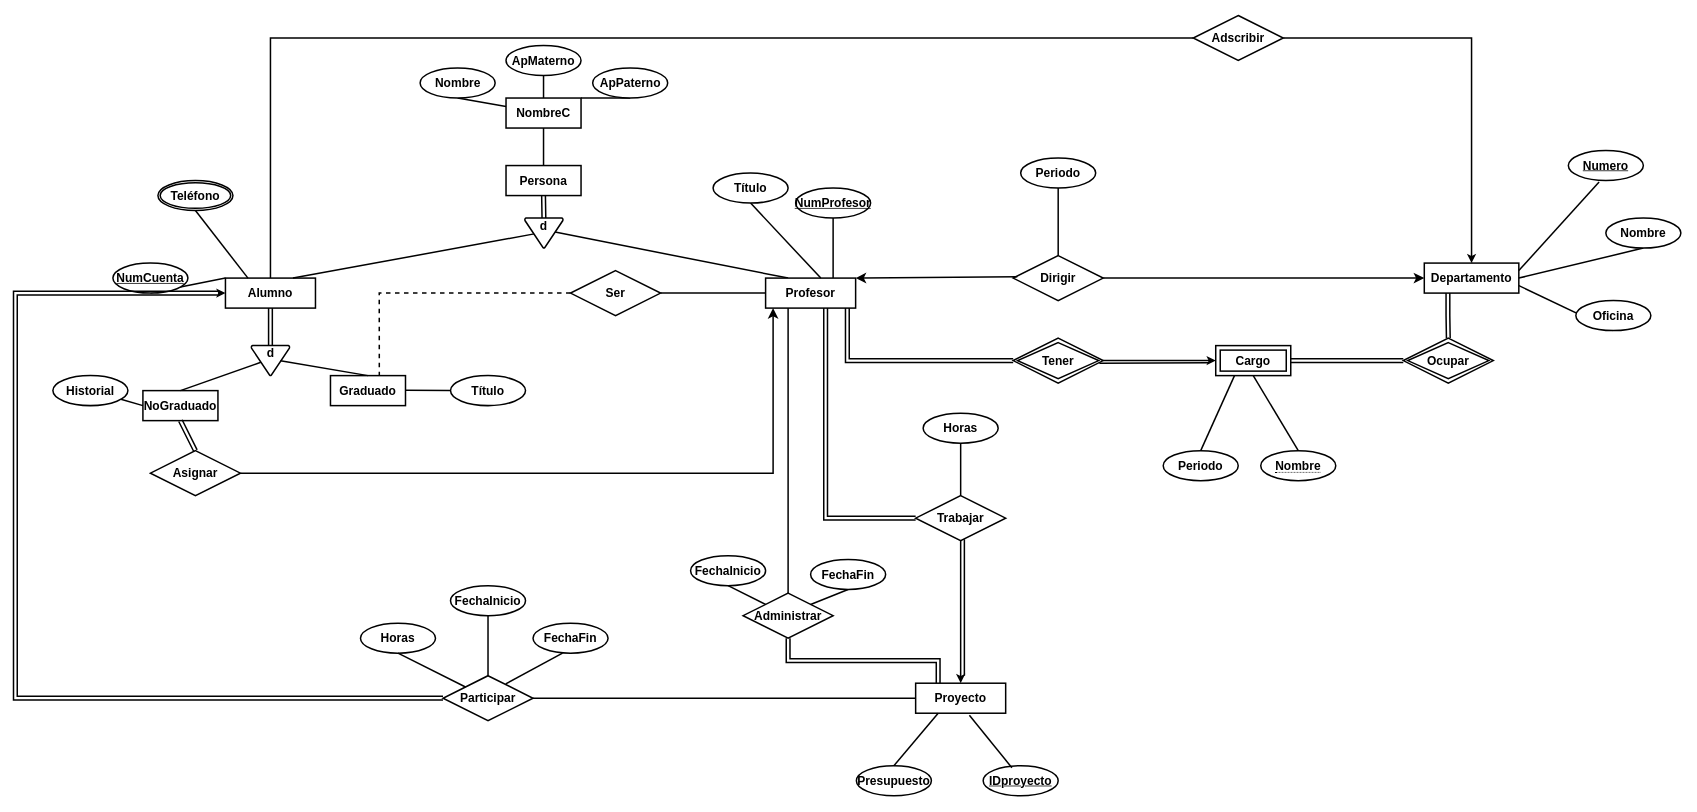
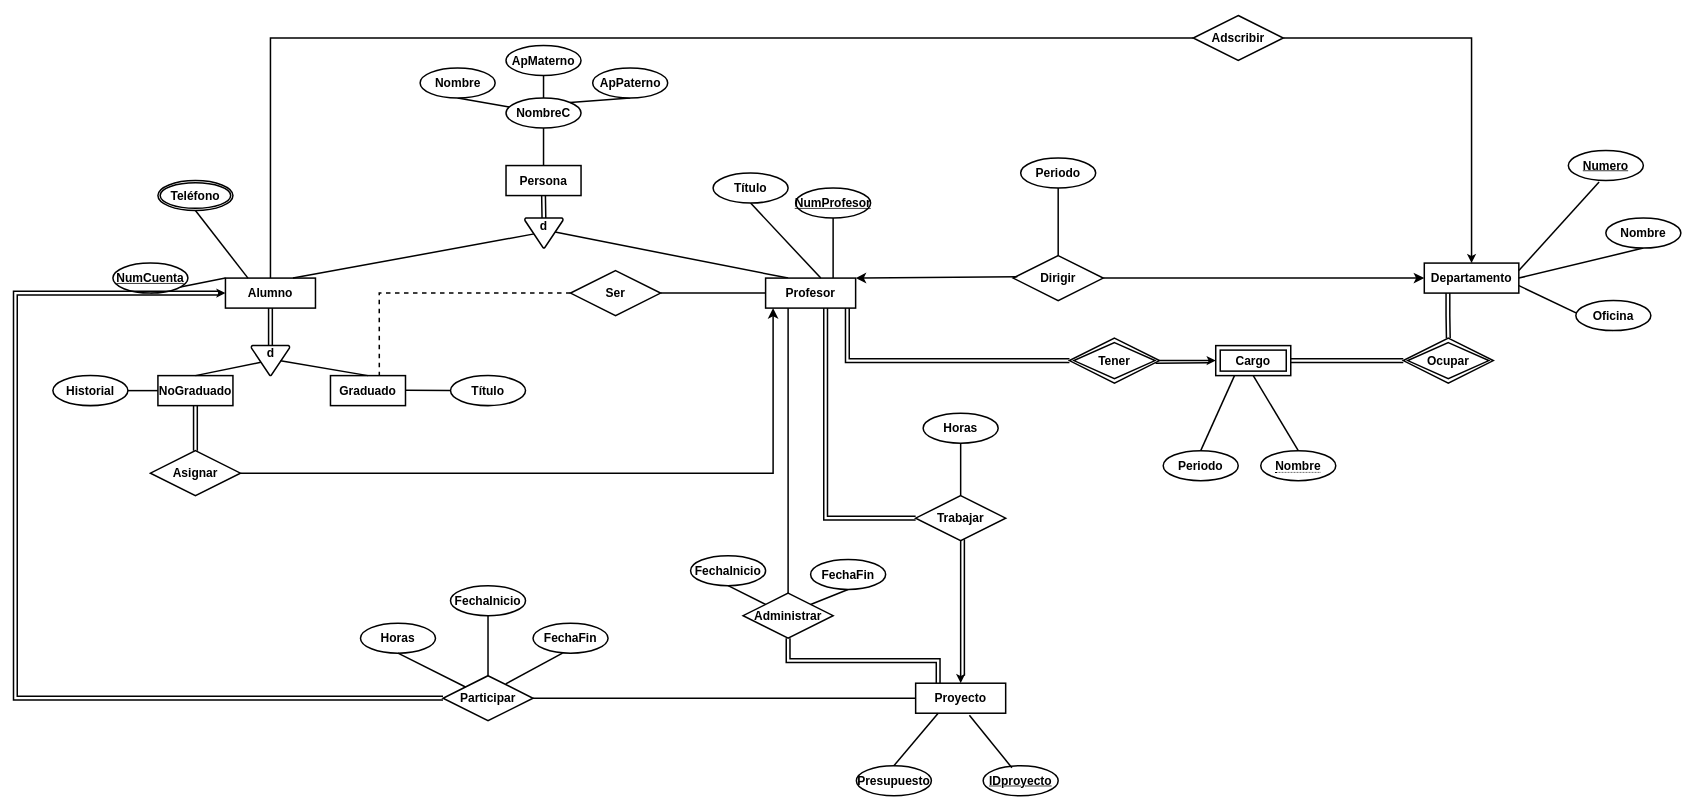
(543, 113) -> (543, 113)
(1058, 360) -> (1114, 360)
(180, 405) -> (195, 390)
